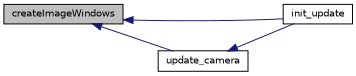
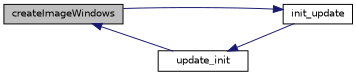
(208, 21) -> (198, 8)
(203, 61) -> (203, 61)
